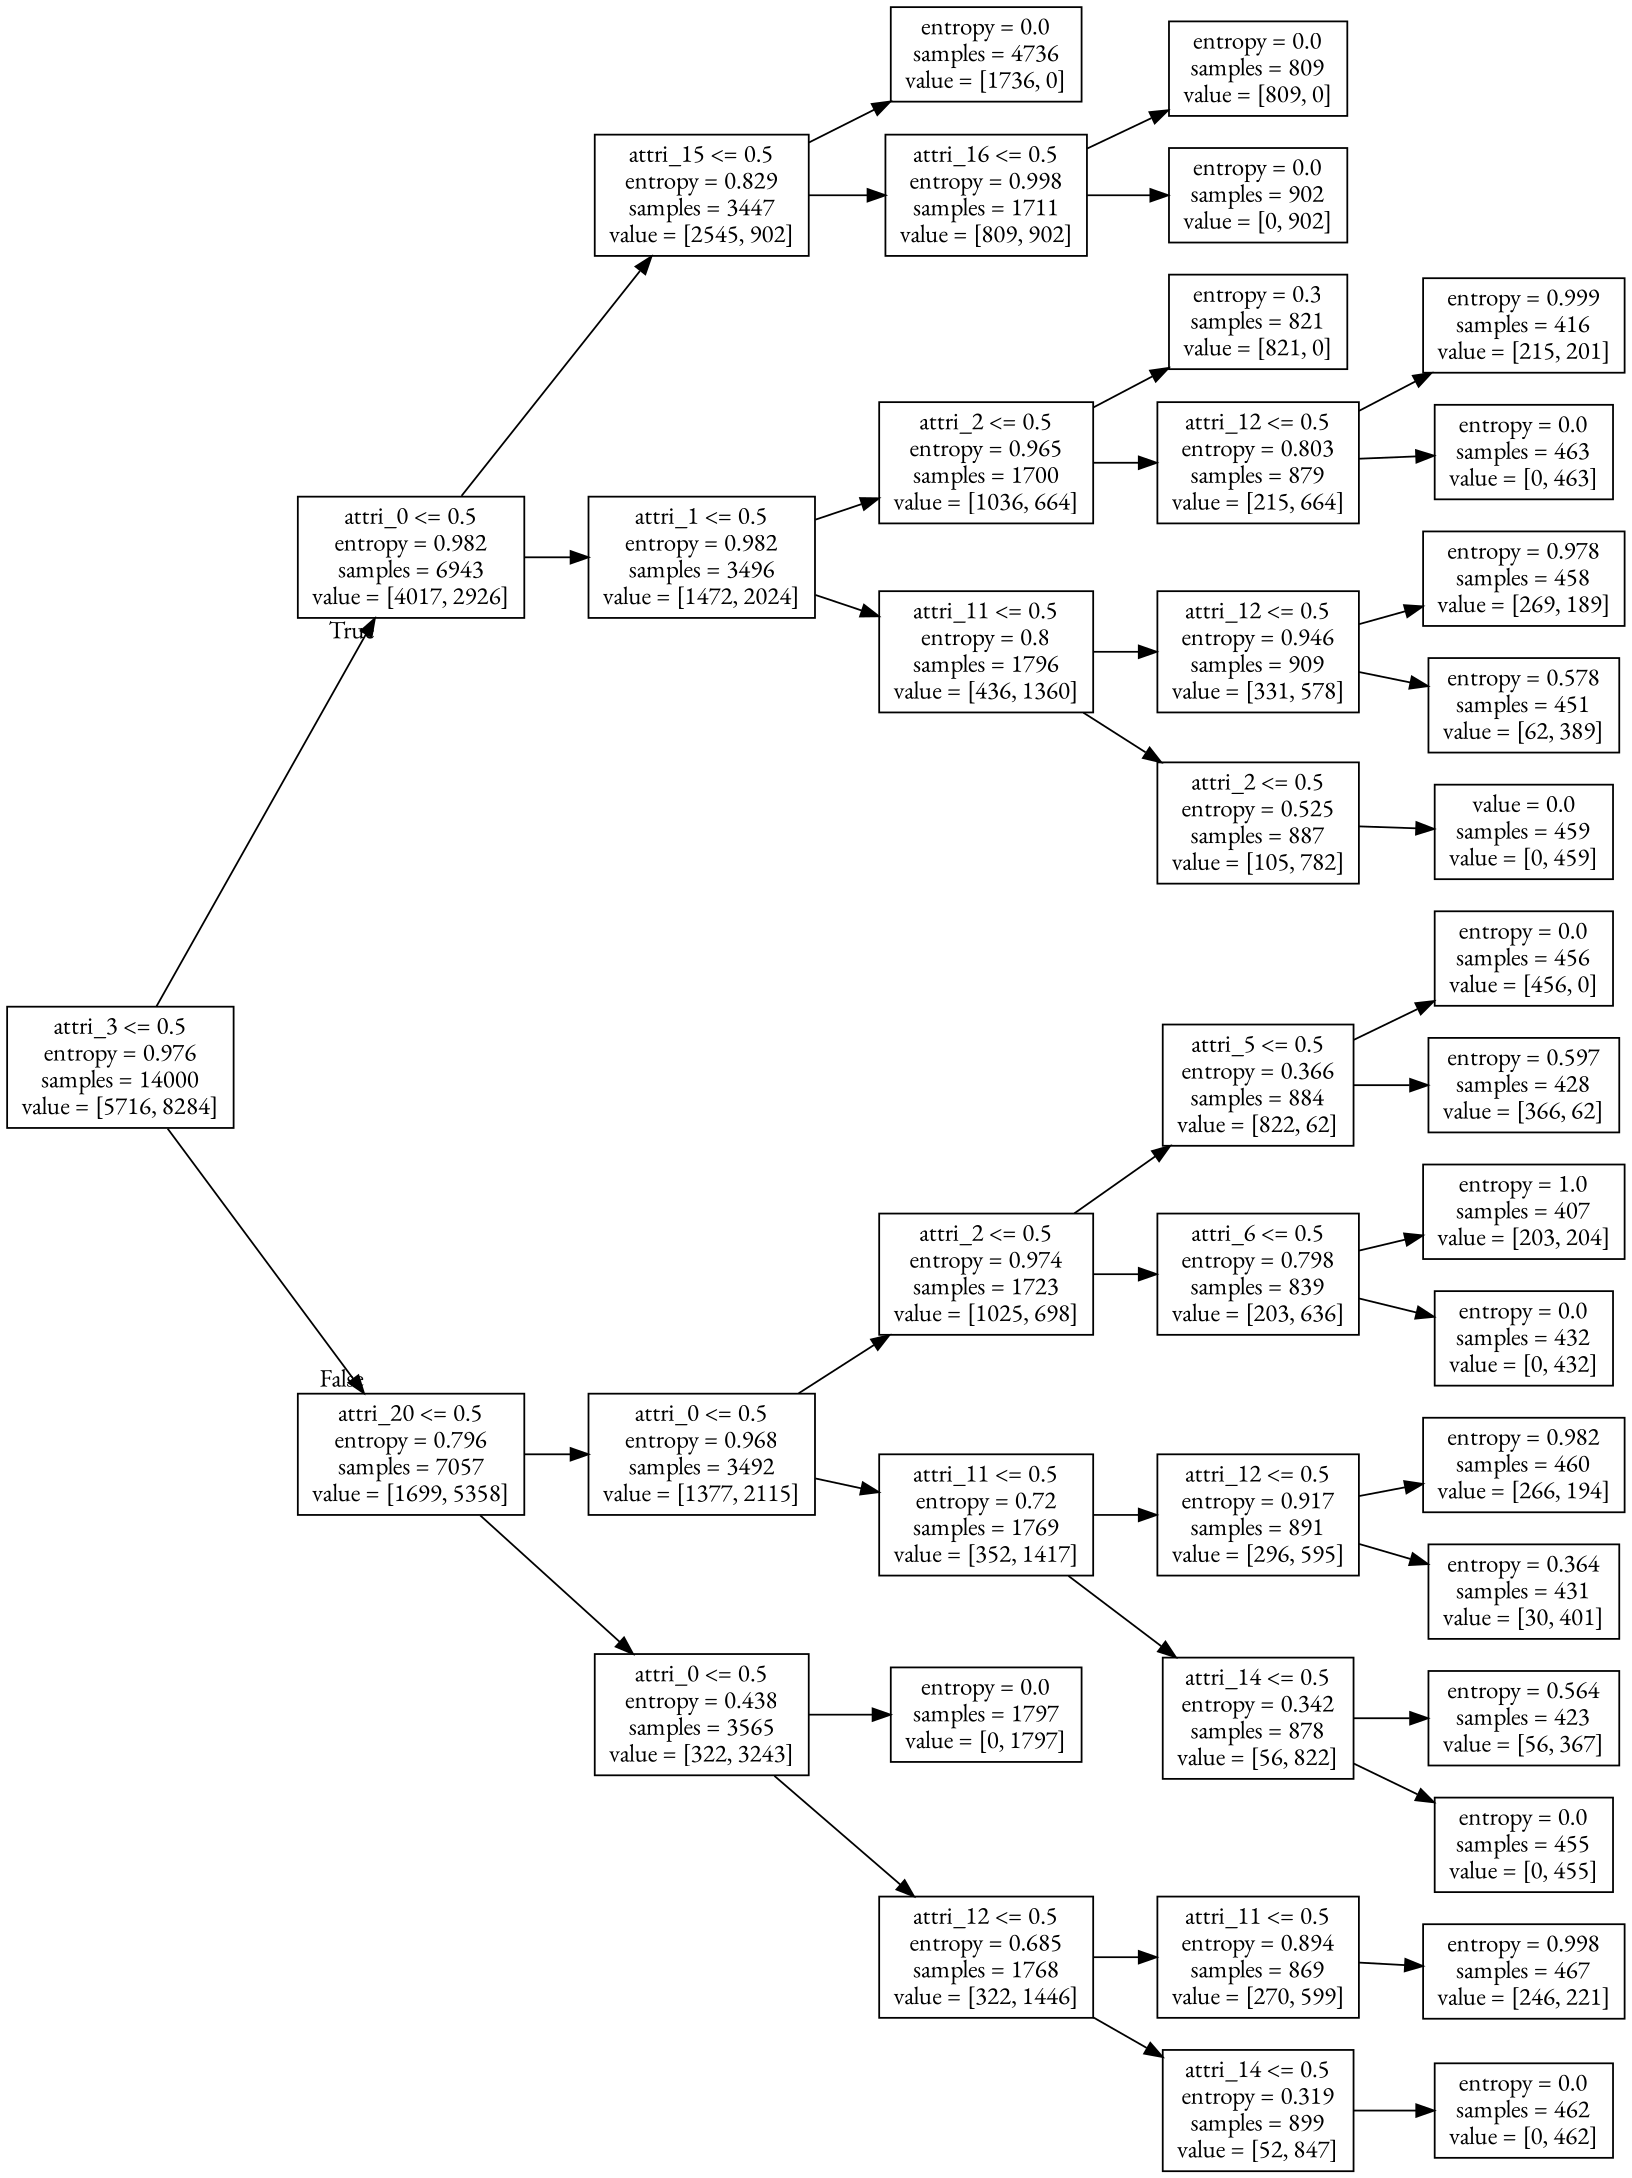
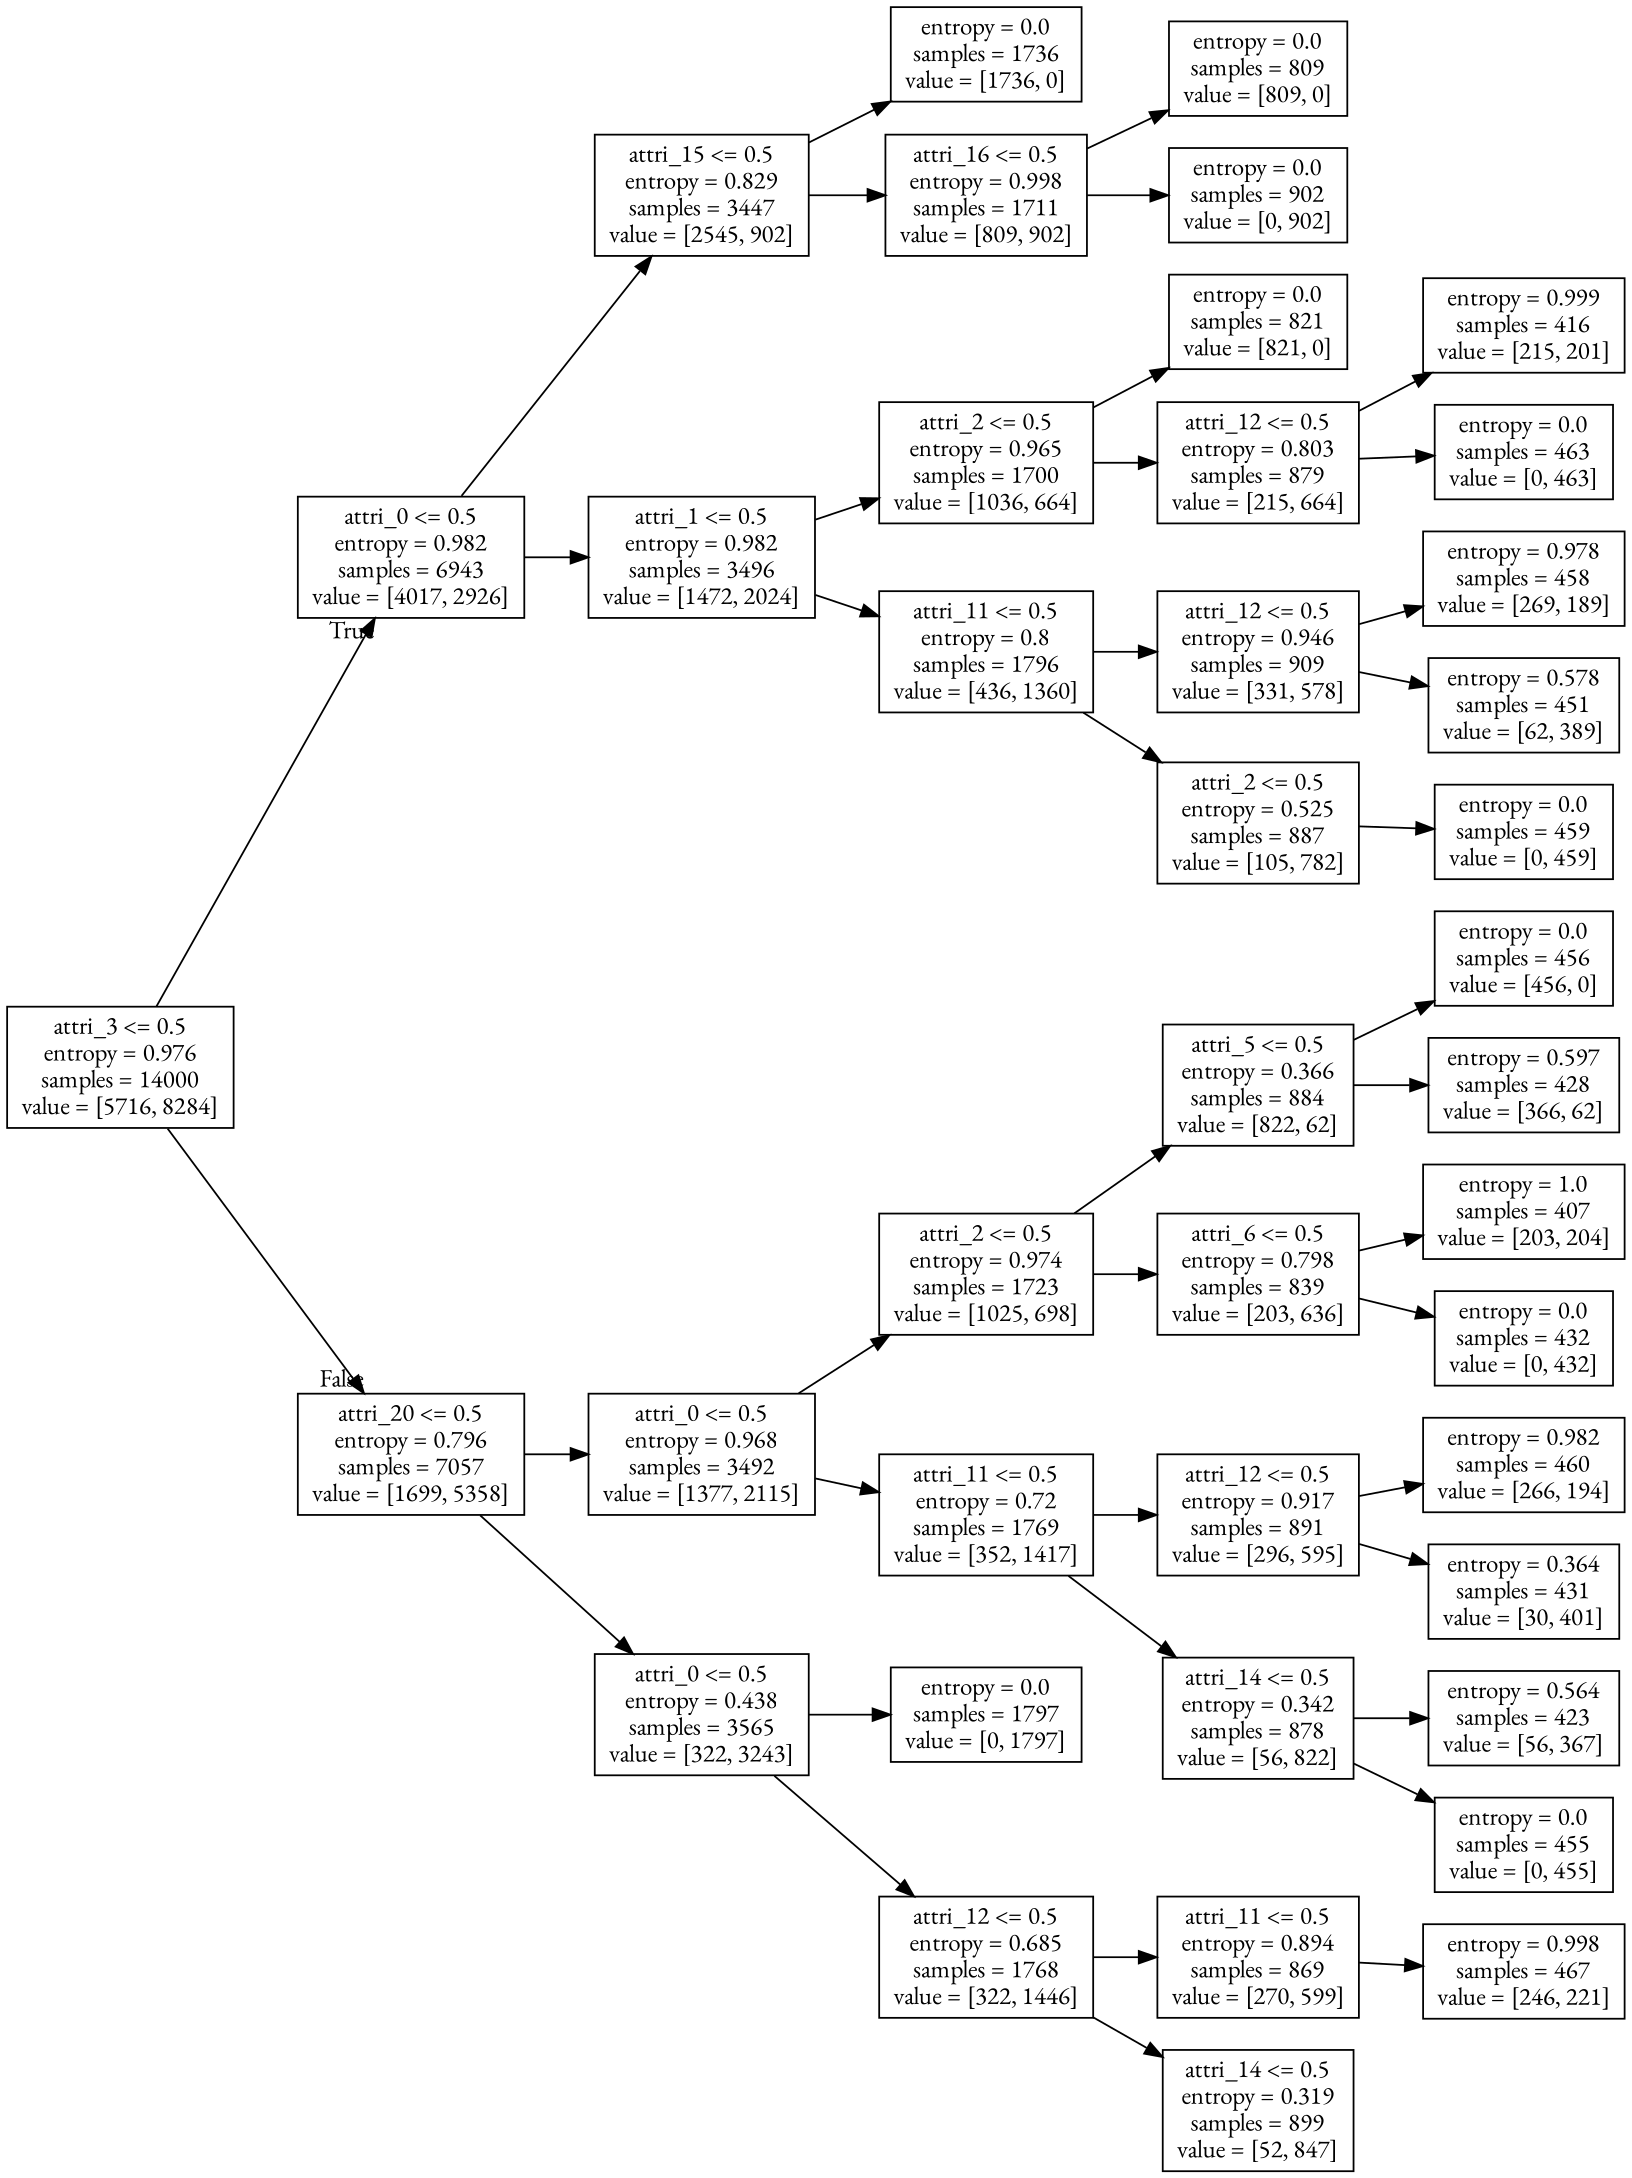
(986, 54) -> (986, 54)
(1258, 322) -> (1258, 322)
(1524, 832) -> (1524, 832)
(1524, 2111) -> none
